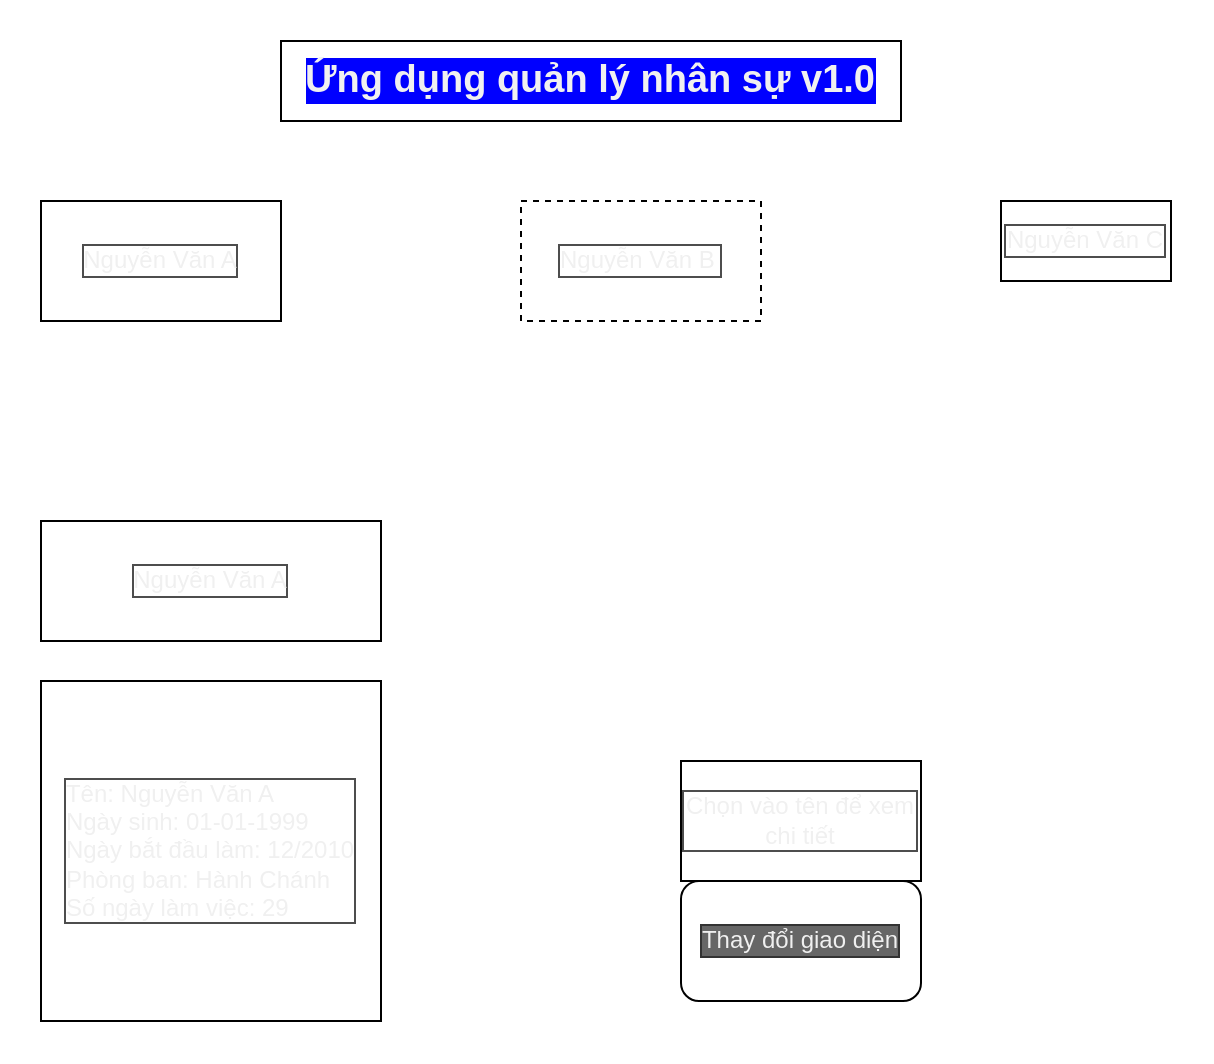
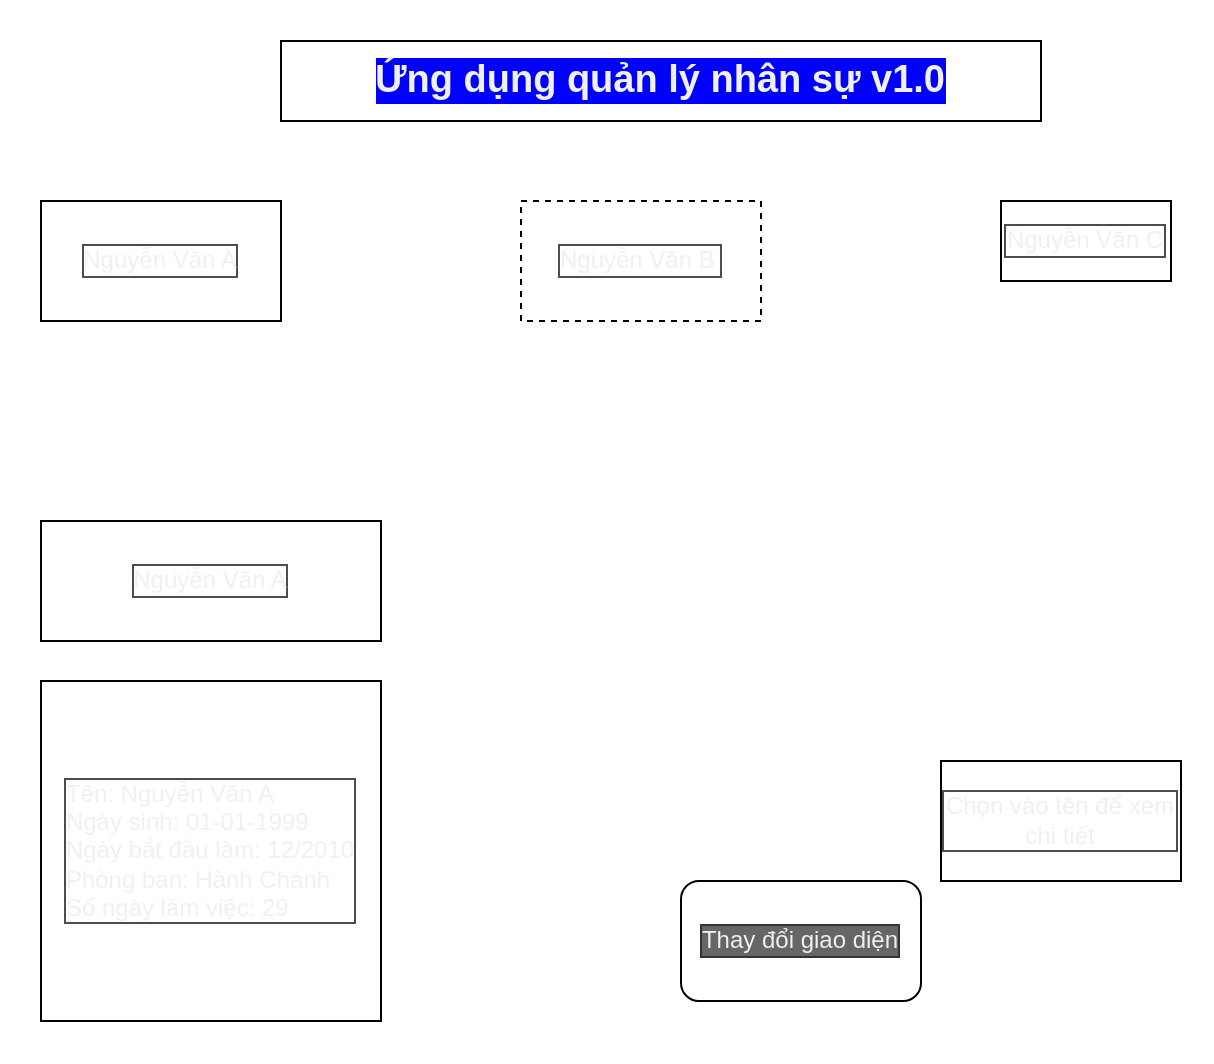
(591, 81) -> (661, 81)
(801, 821) -> (1061, 821)
